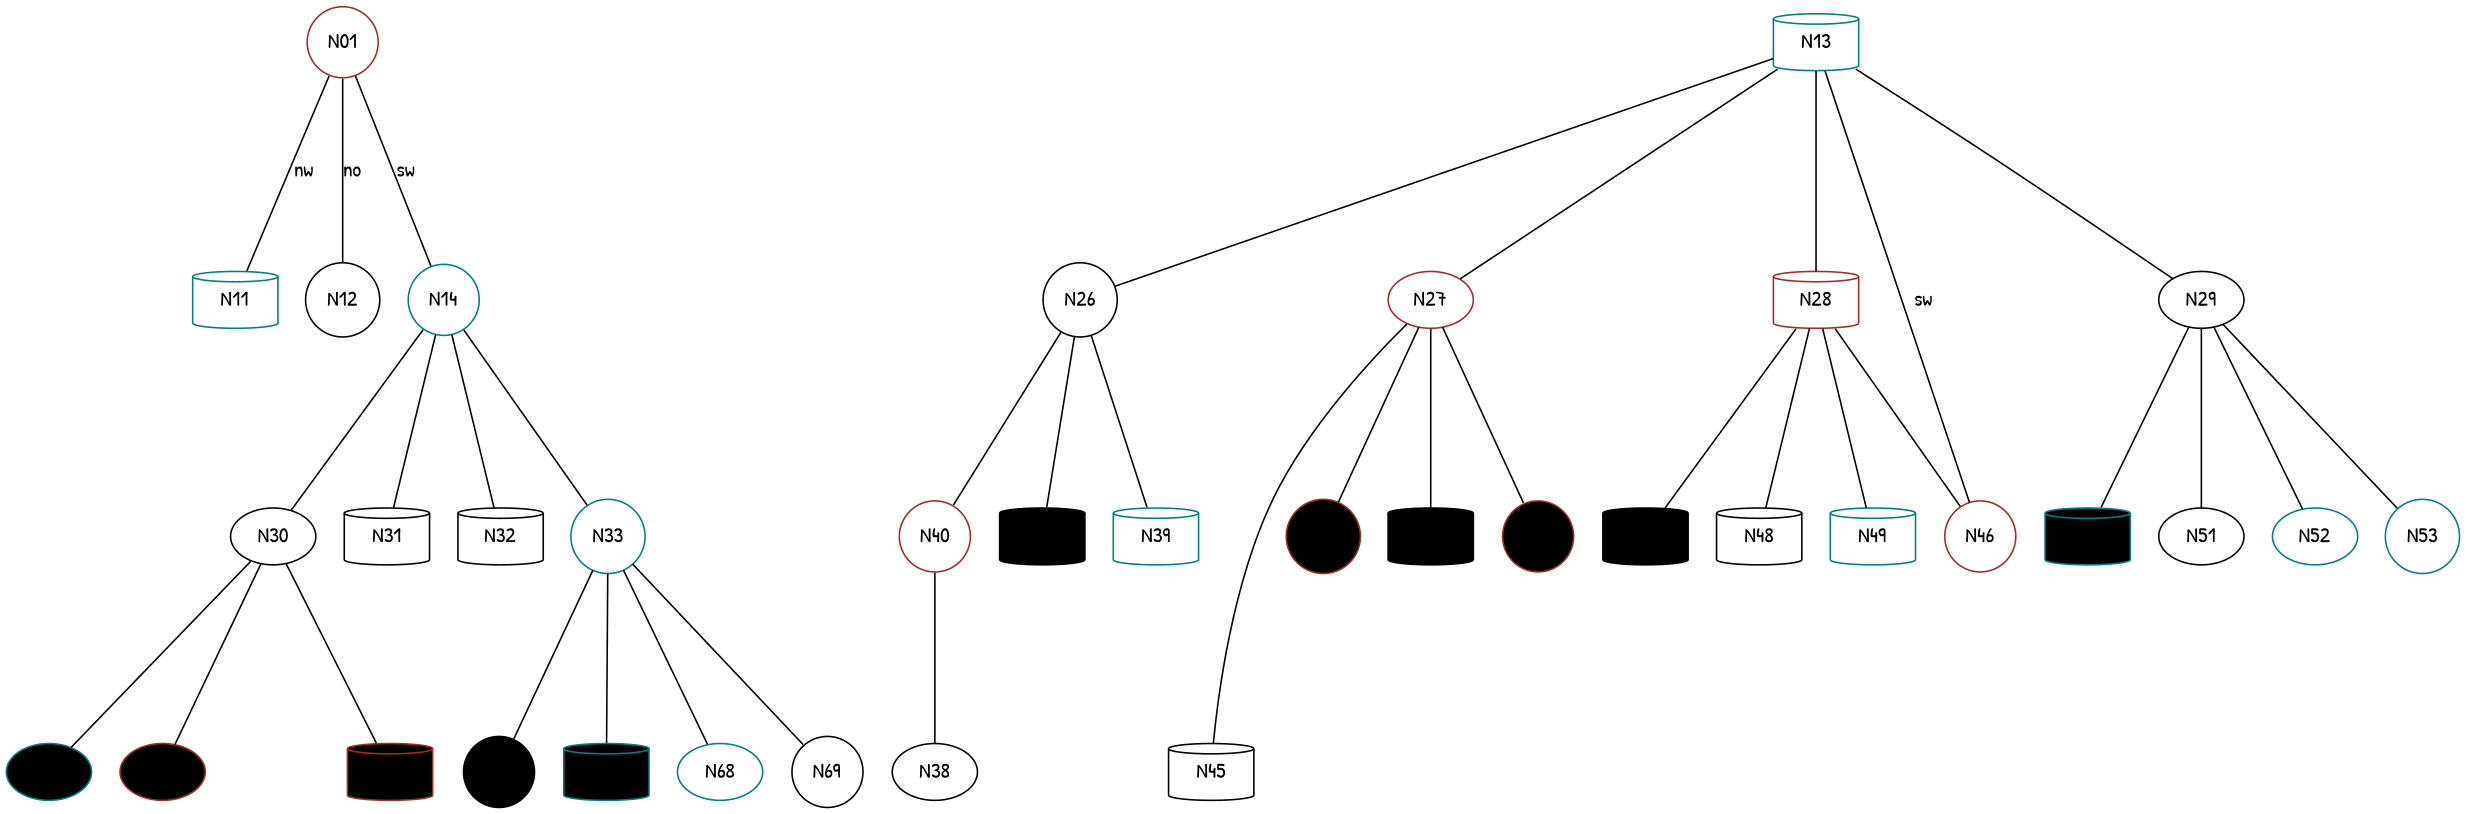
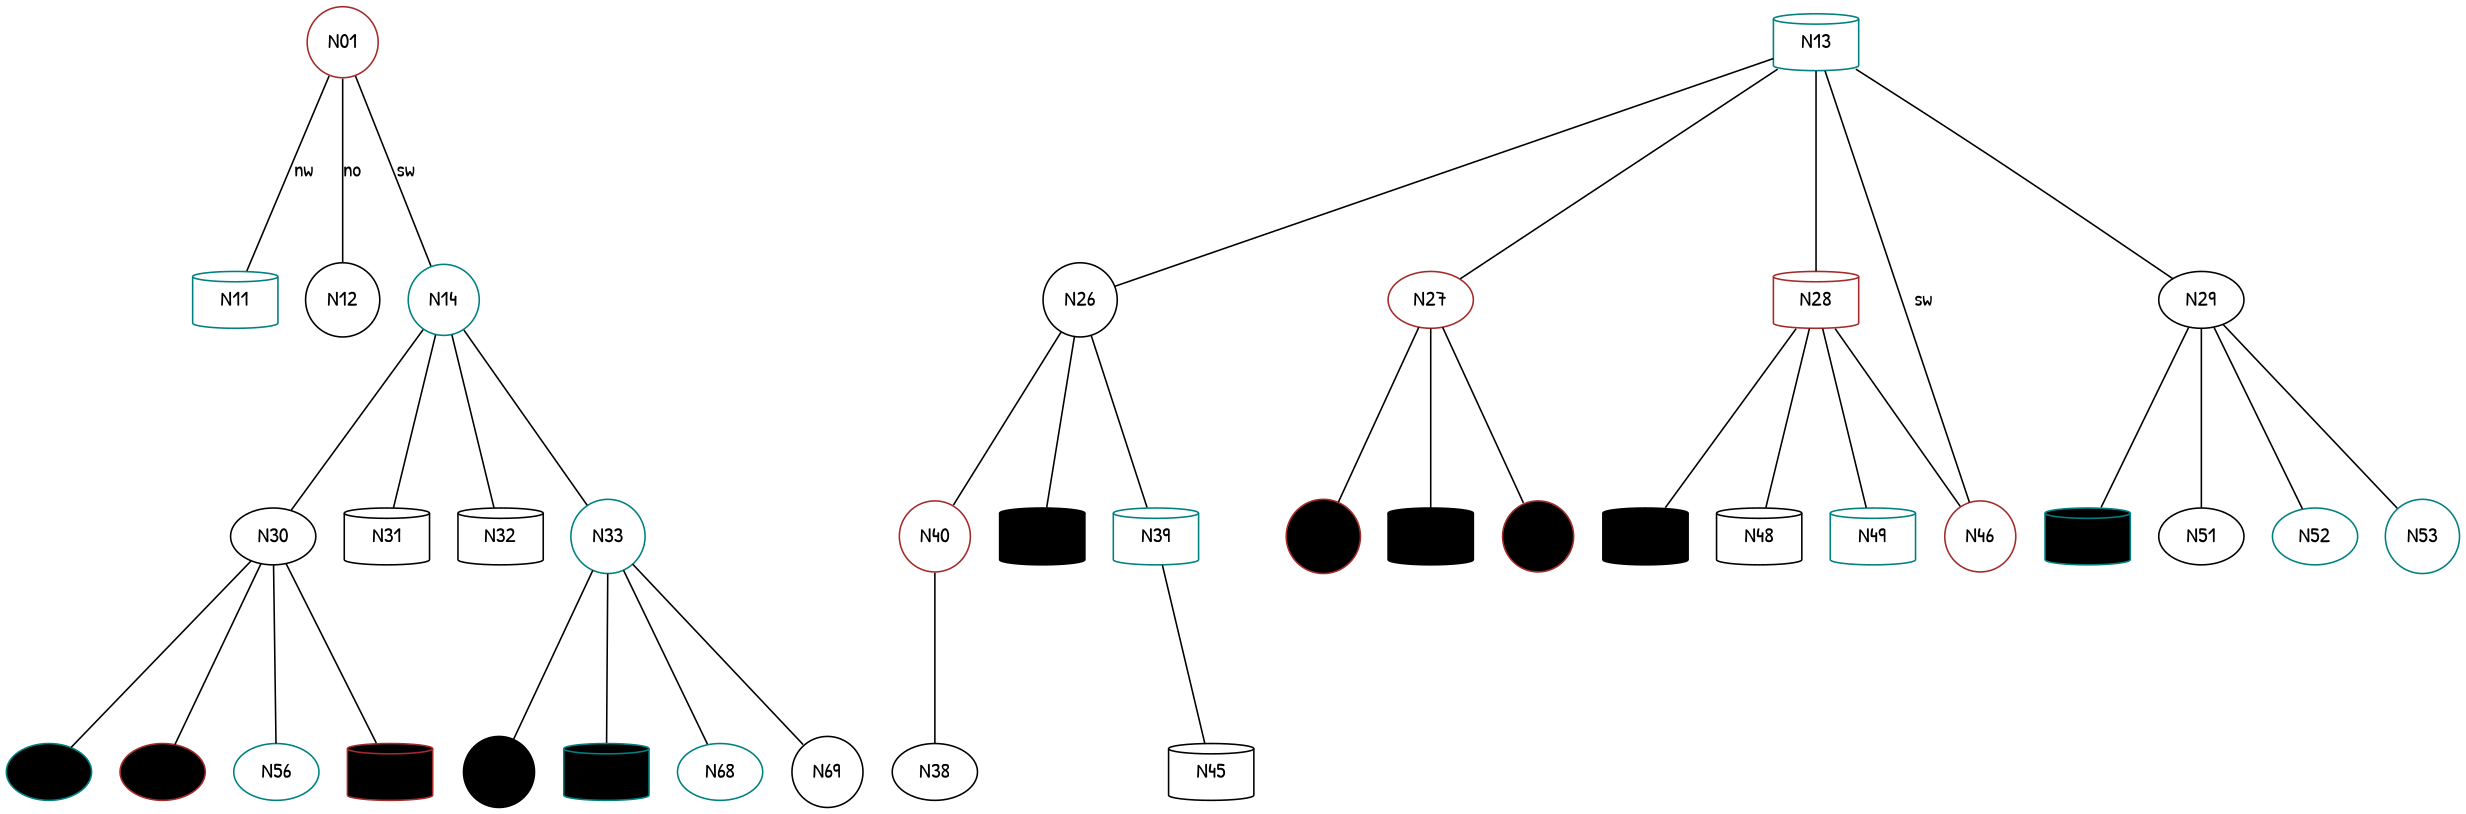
(1267, 513) -> (1184, 654)
none -> (276, 772)
